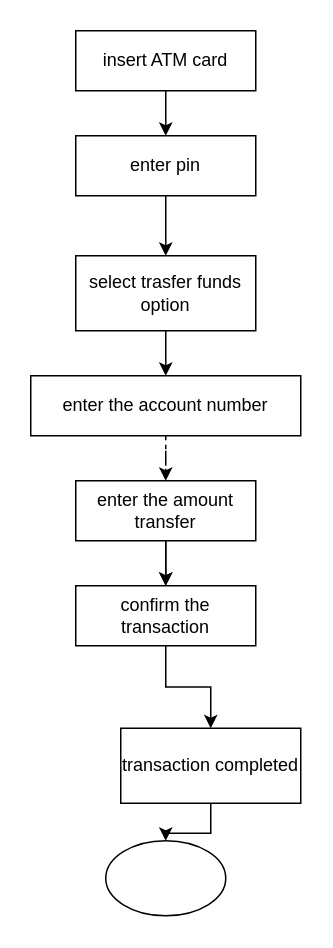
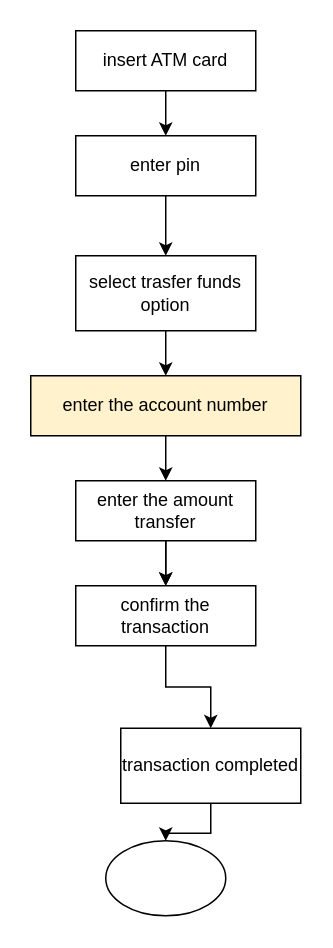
(166, 406) -> (166, 406)
(166, 445) -> (166, 445)
